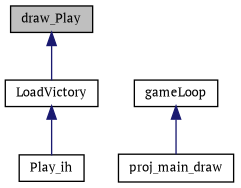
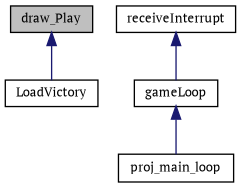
none -> (176, 19)
(52, 168) -> none
(176, 168) -> (176, 168)
